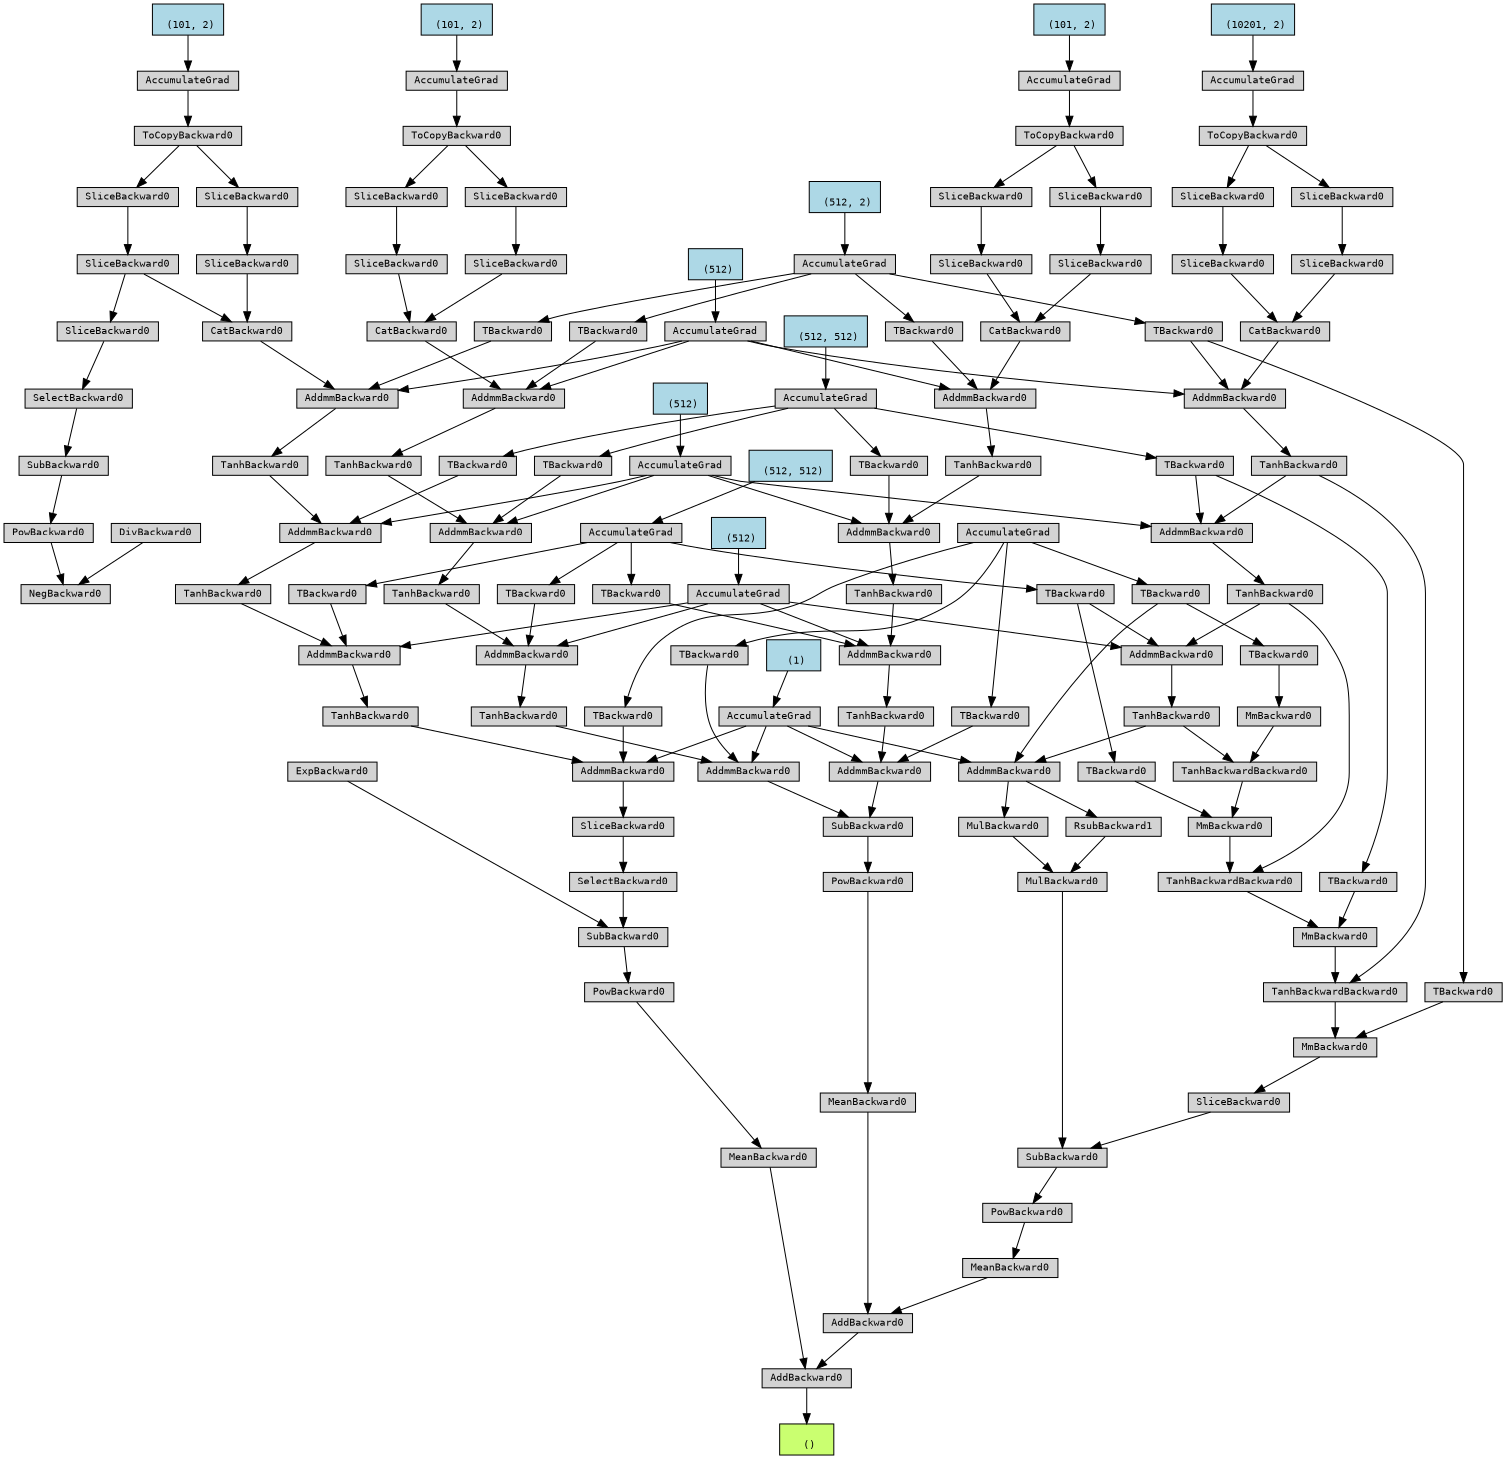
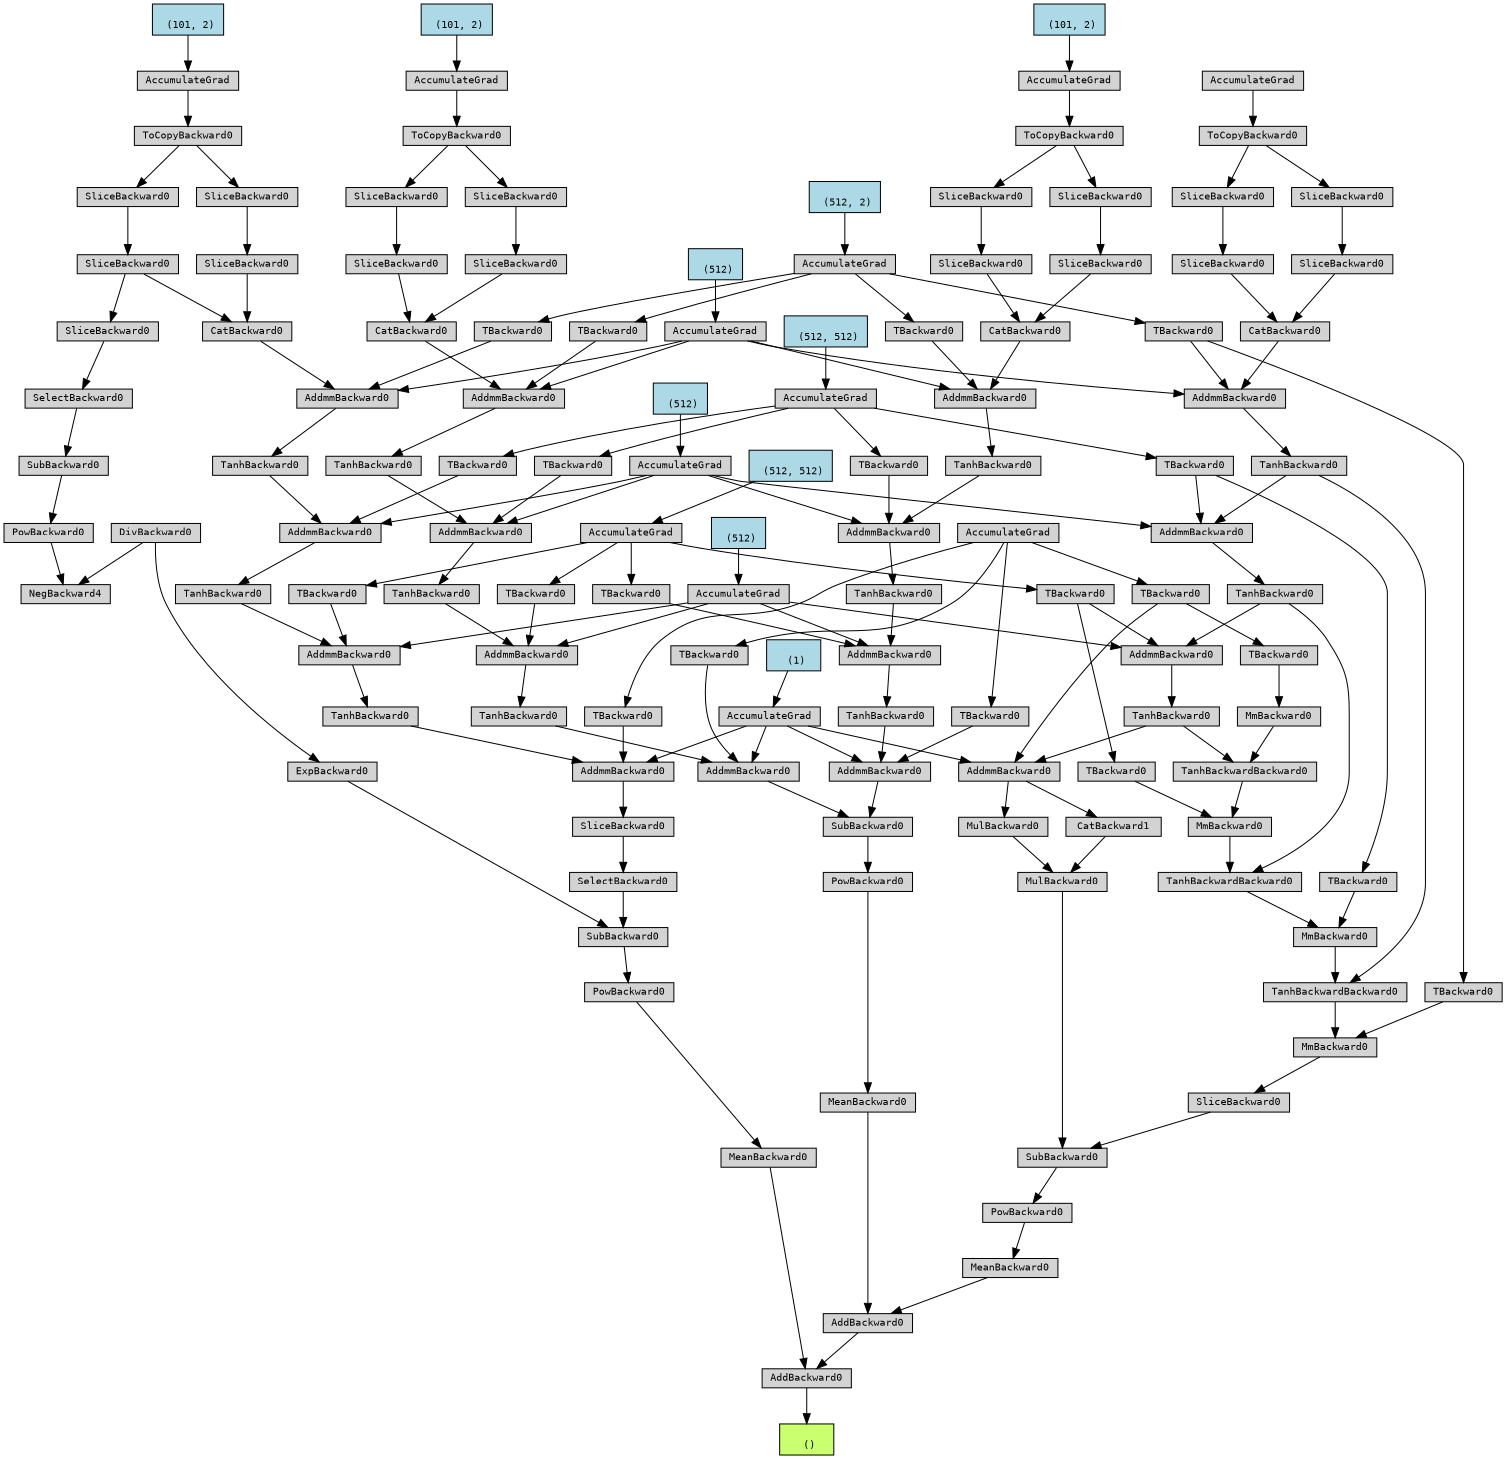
(1253, 20) -> none
(66, 594) -> (66, 594)
none -> (208, 665)
(1114, 827) -> (1114, 827)
